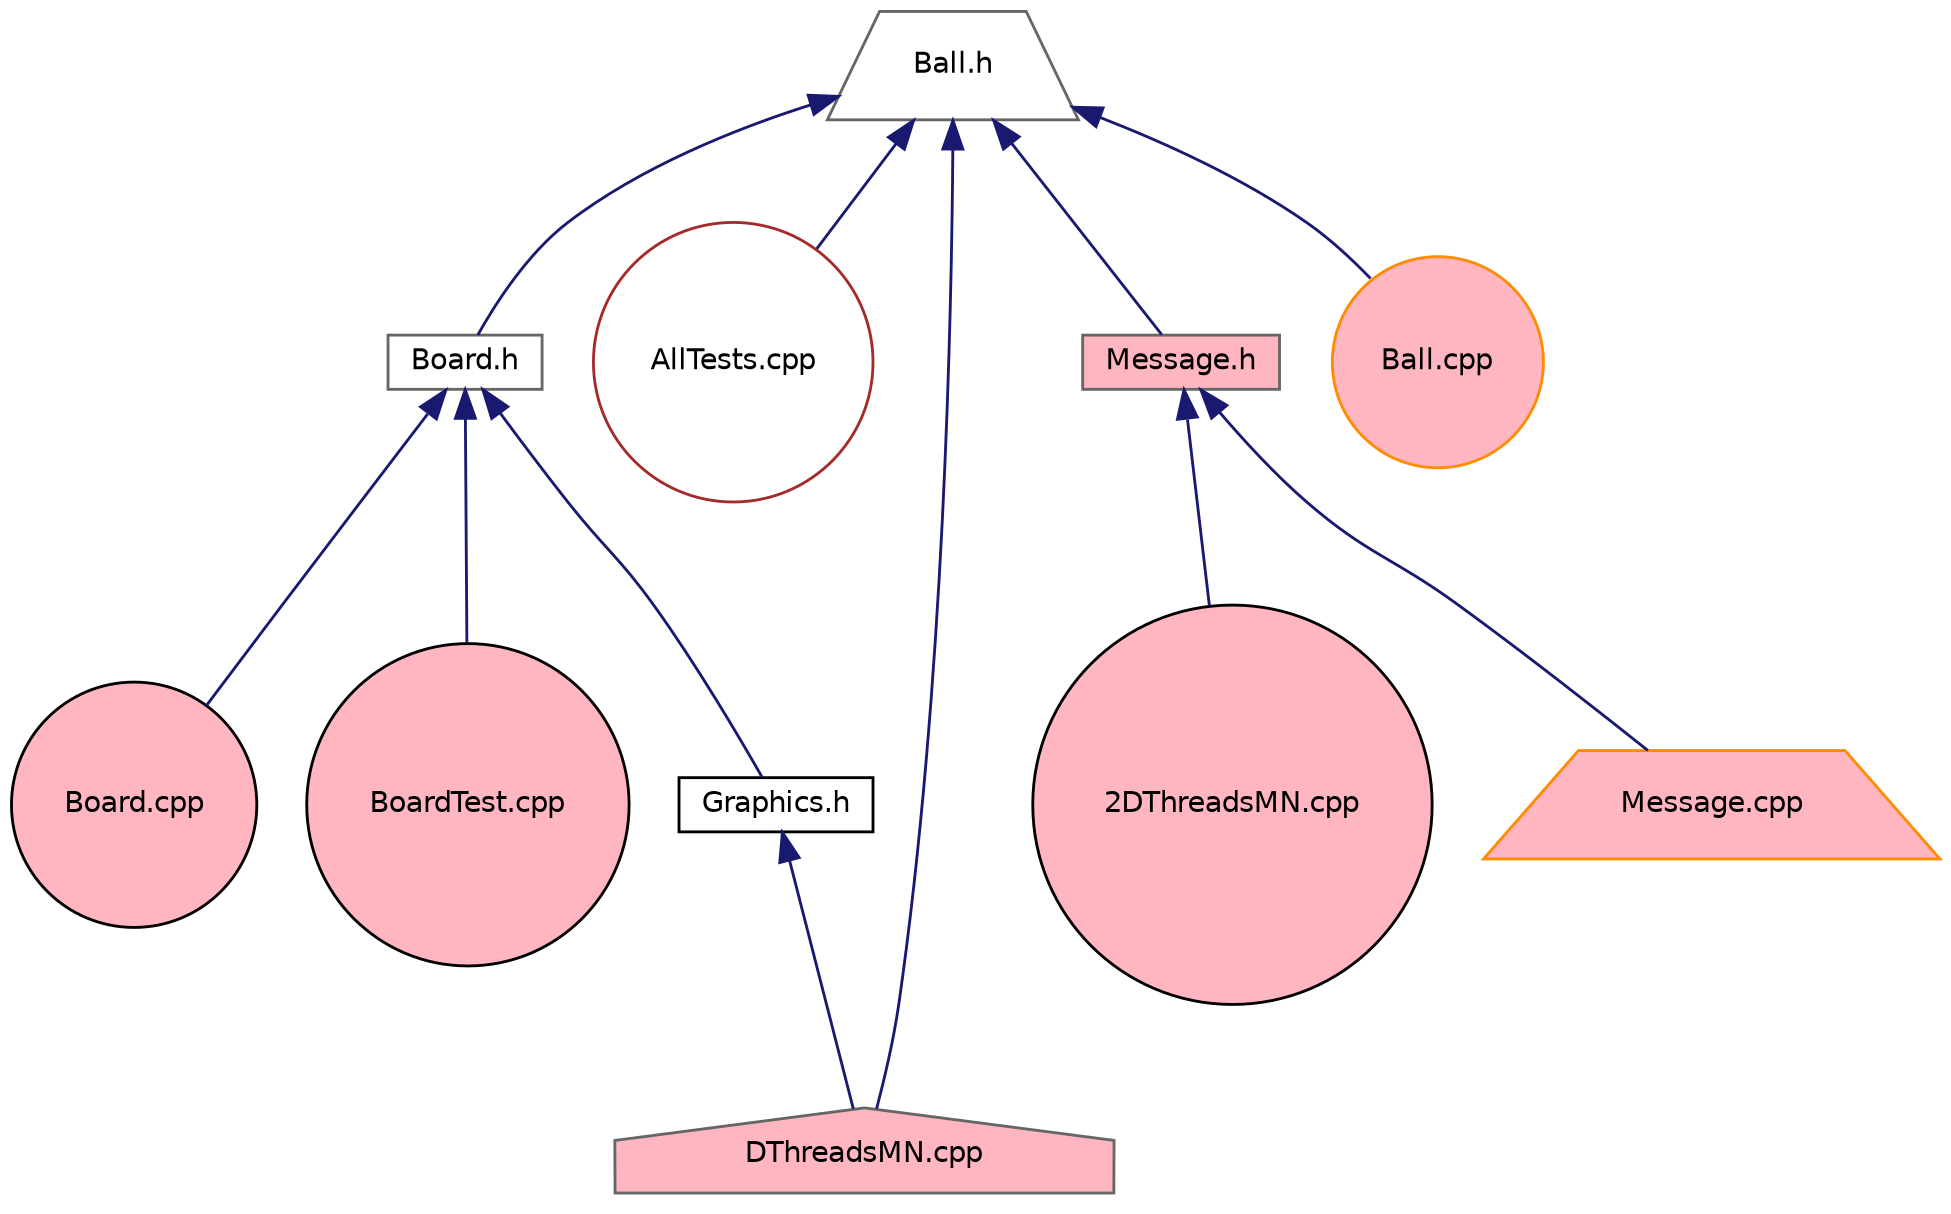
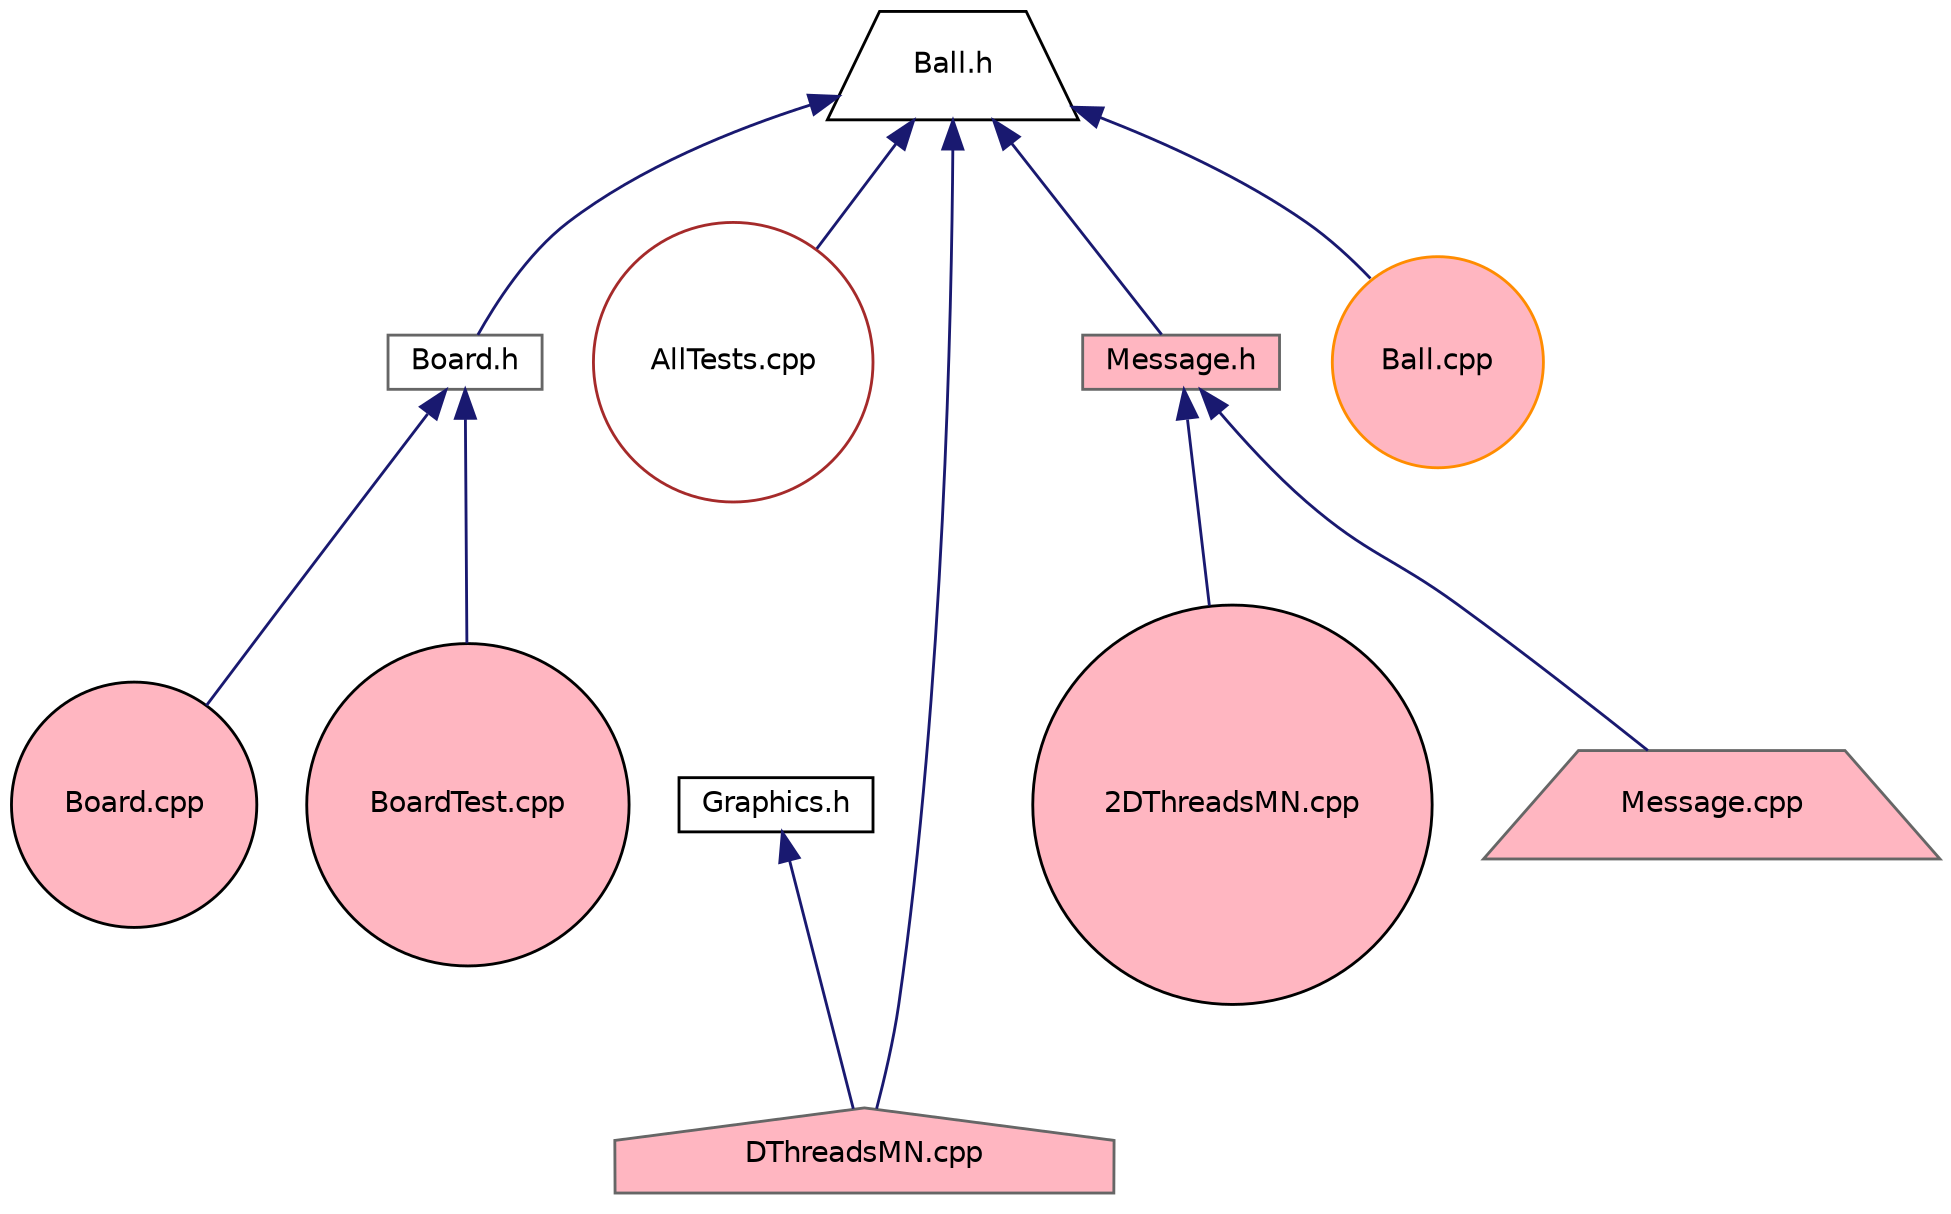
(953, 66) -> (953, 66)
(641, 588) -> none
(1712, 805) -> (1712, 805)
